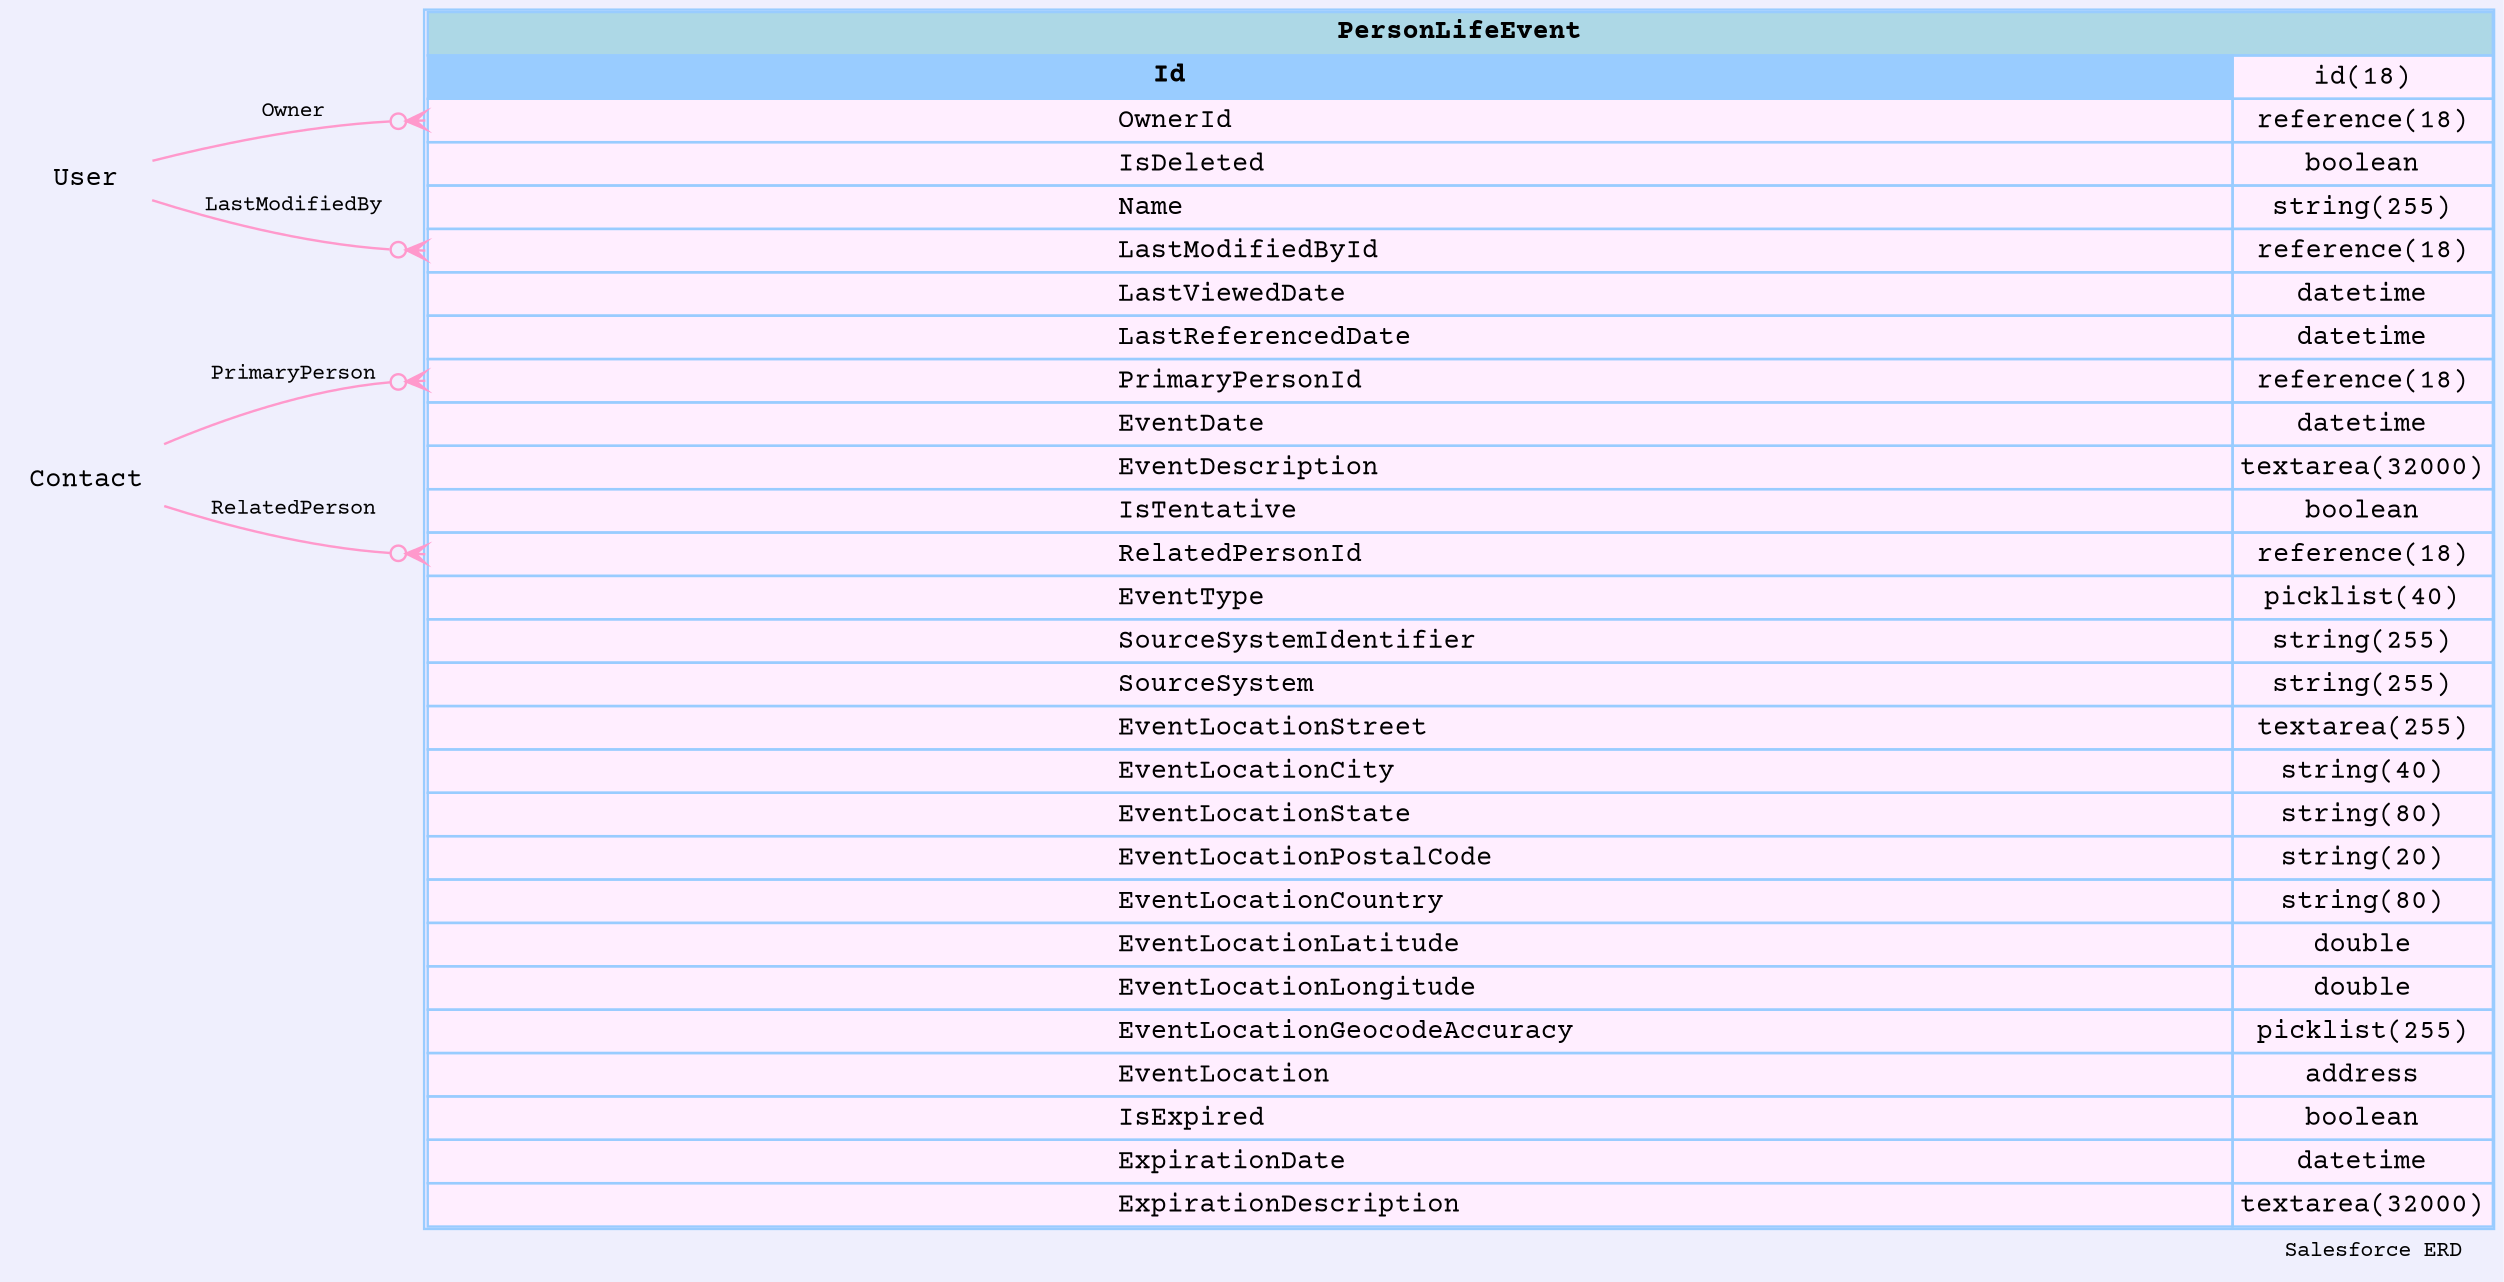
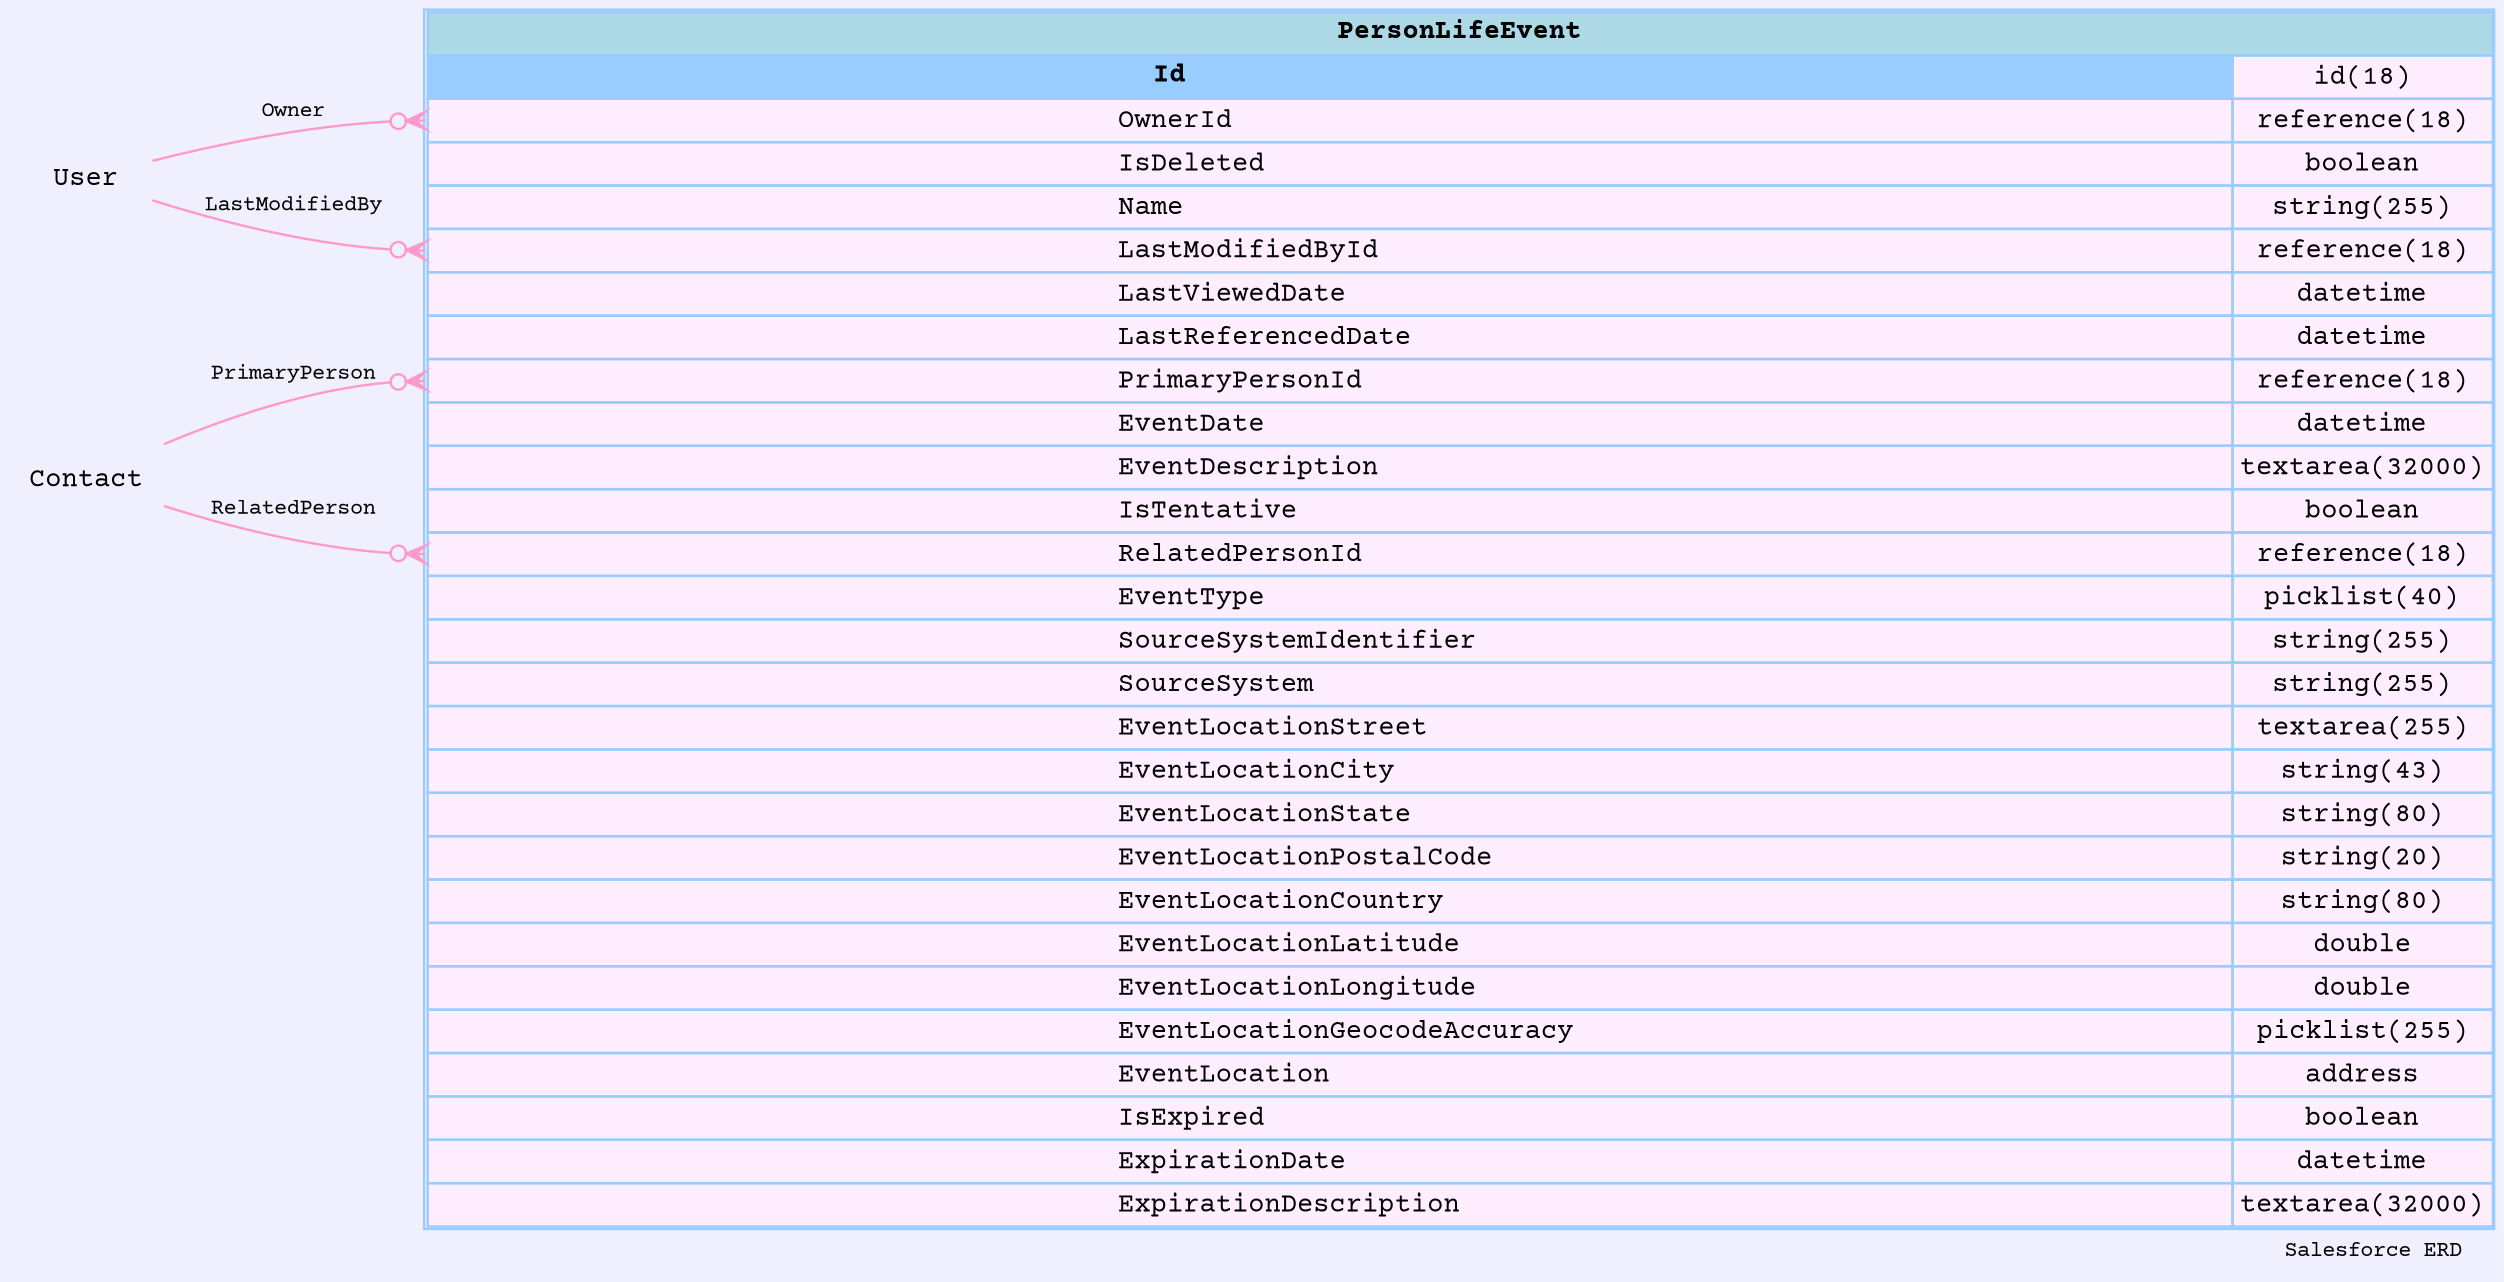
(2363, 770) -> (2363, 770)
